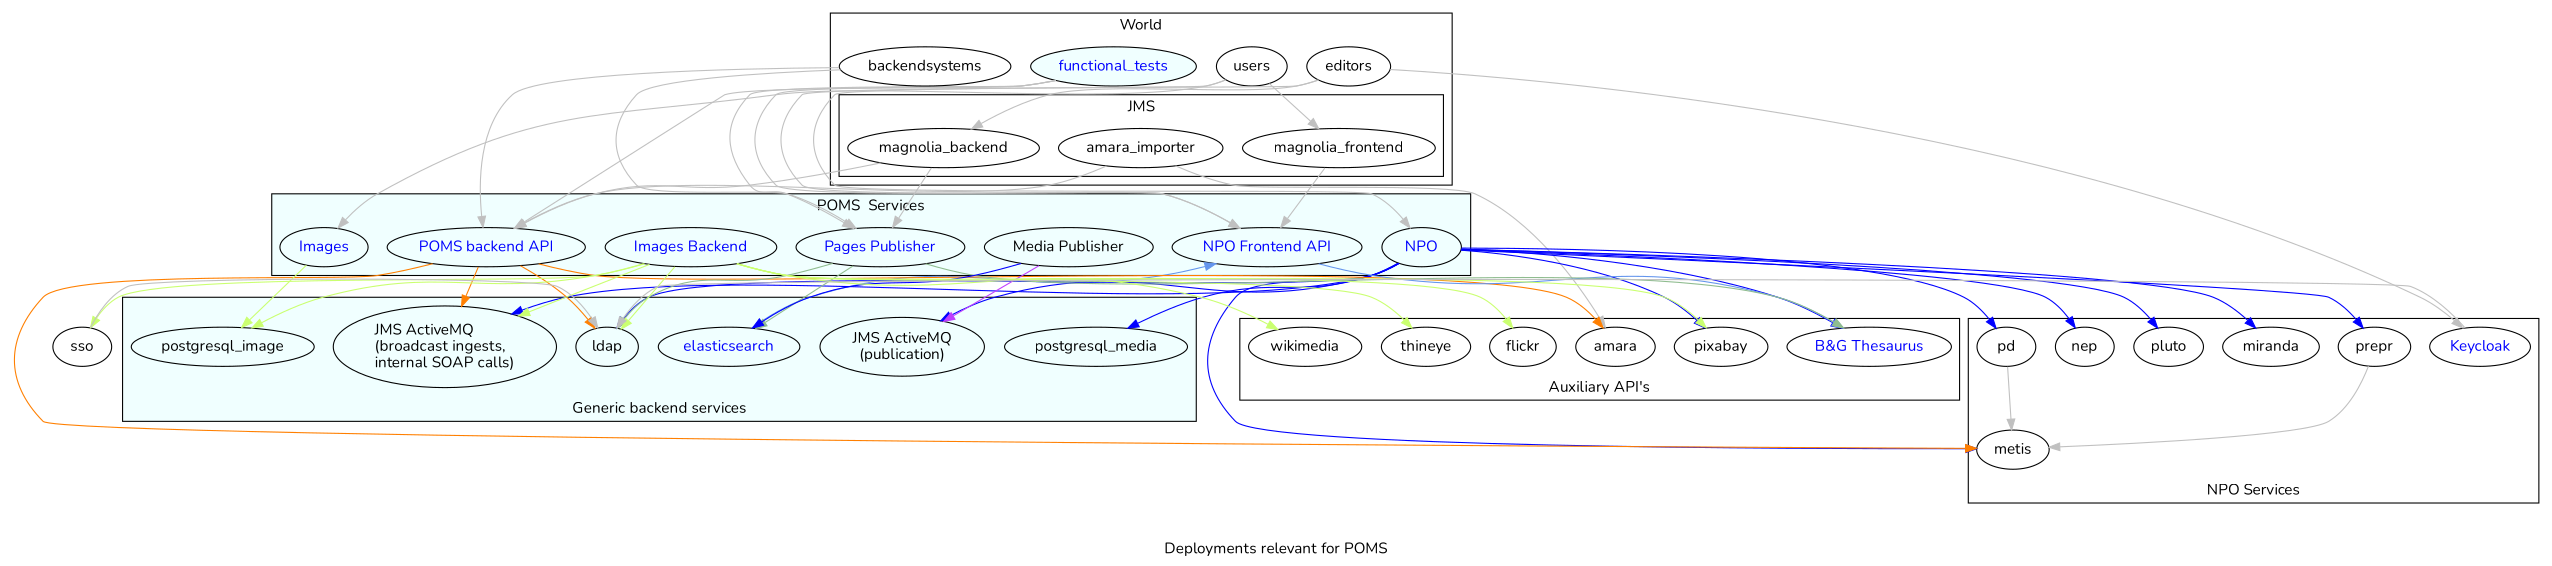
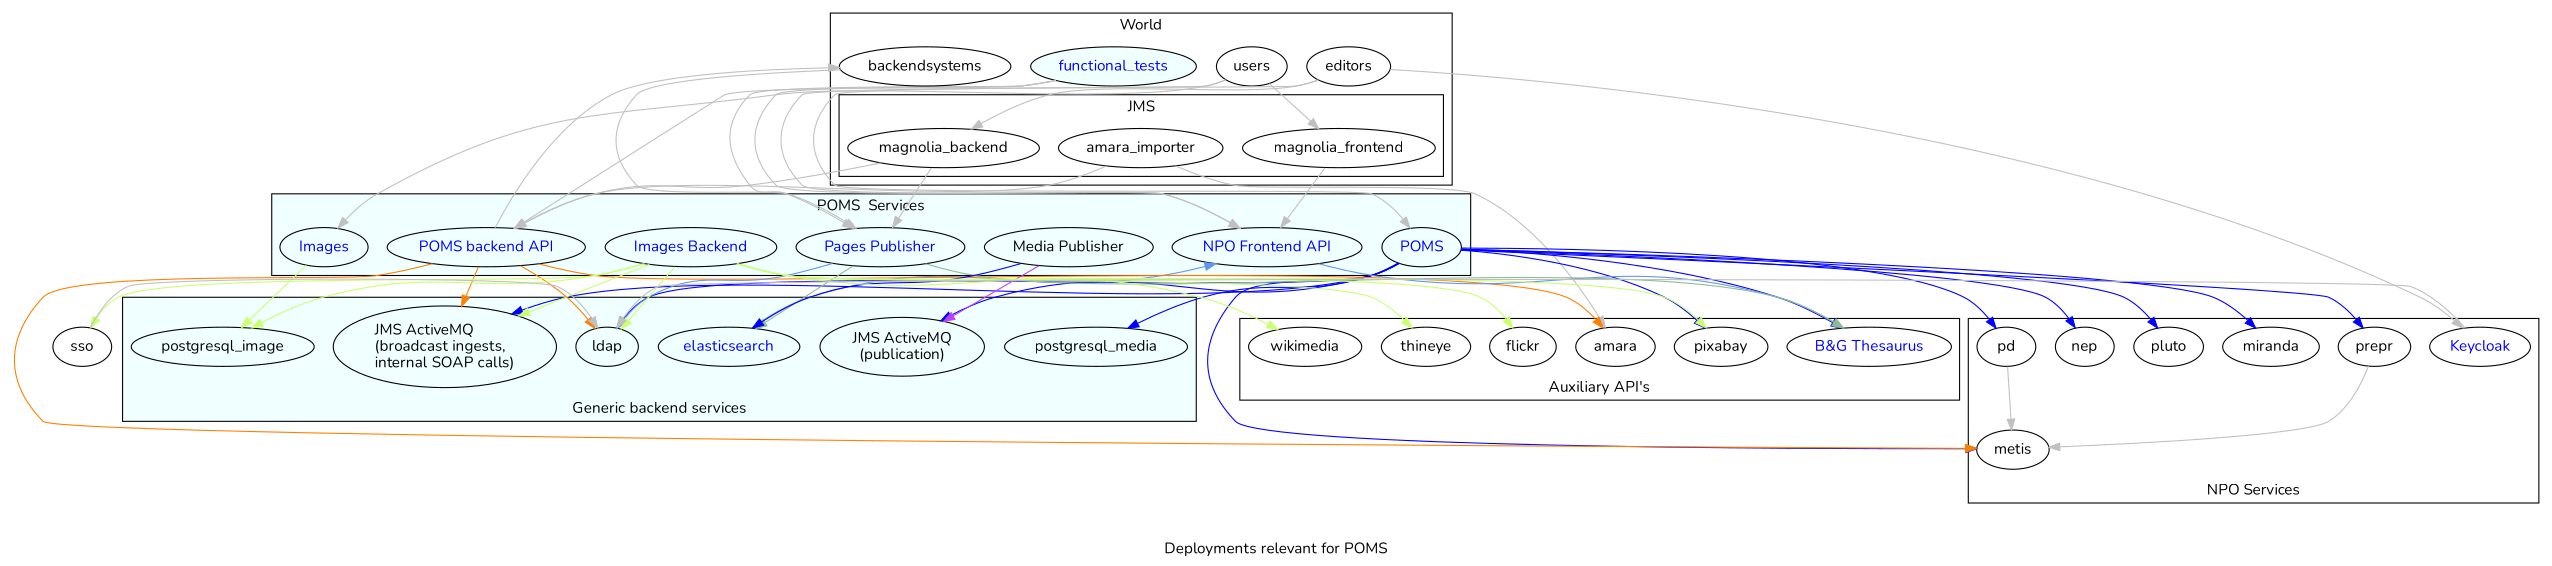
(610, 76) -> (630, 88)
(1422, 247) -> (1422, 247)
(723, 280) -> (723, 280)
